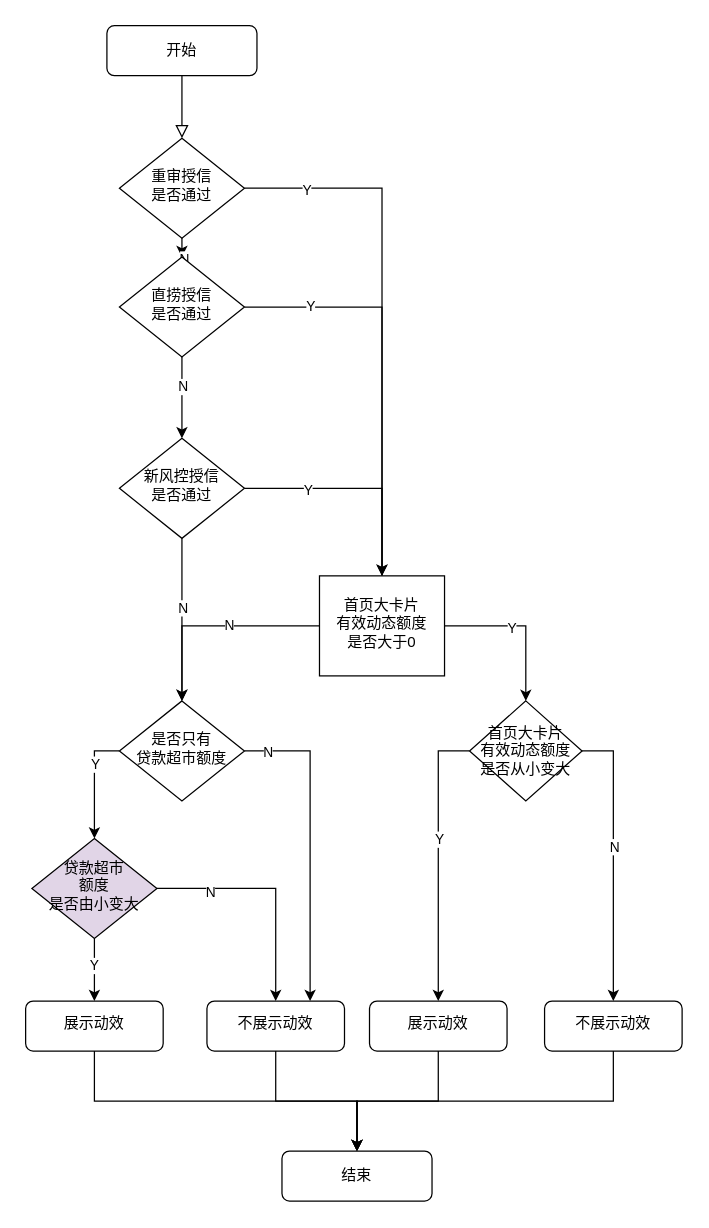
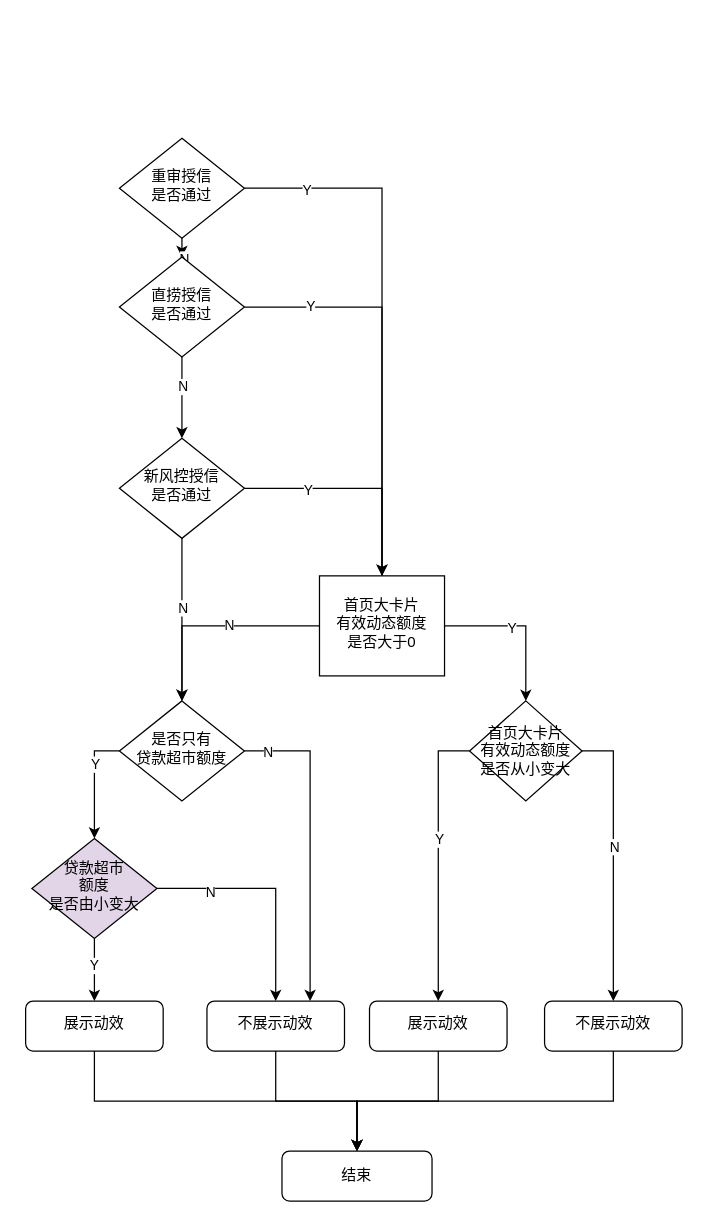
(182, 51) -> none
(182, 100) -> none
